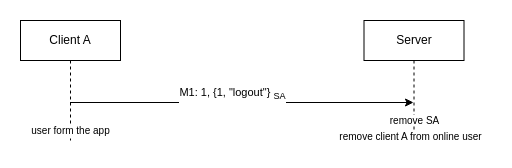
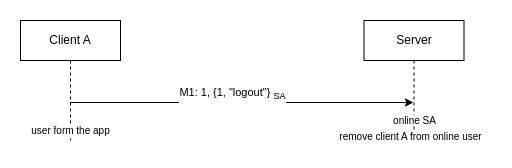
(415, 121) -> (415, 121)
